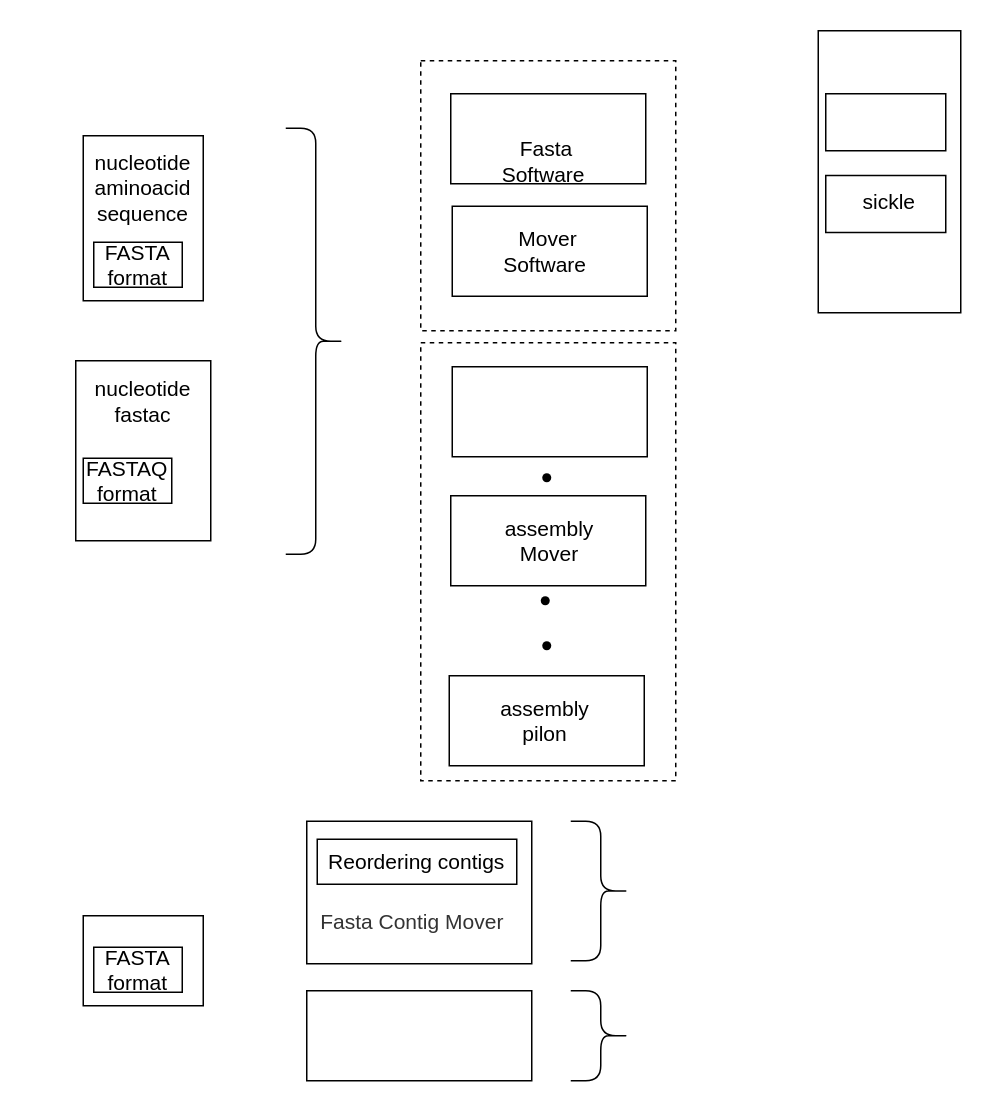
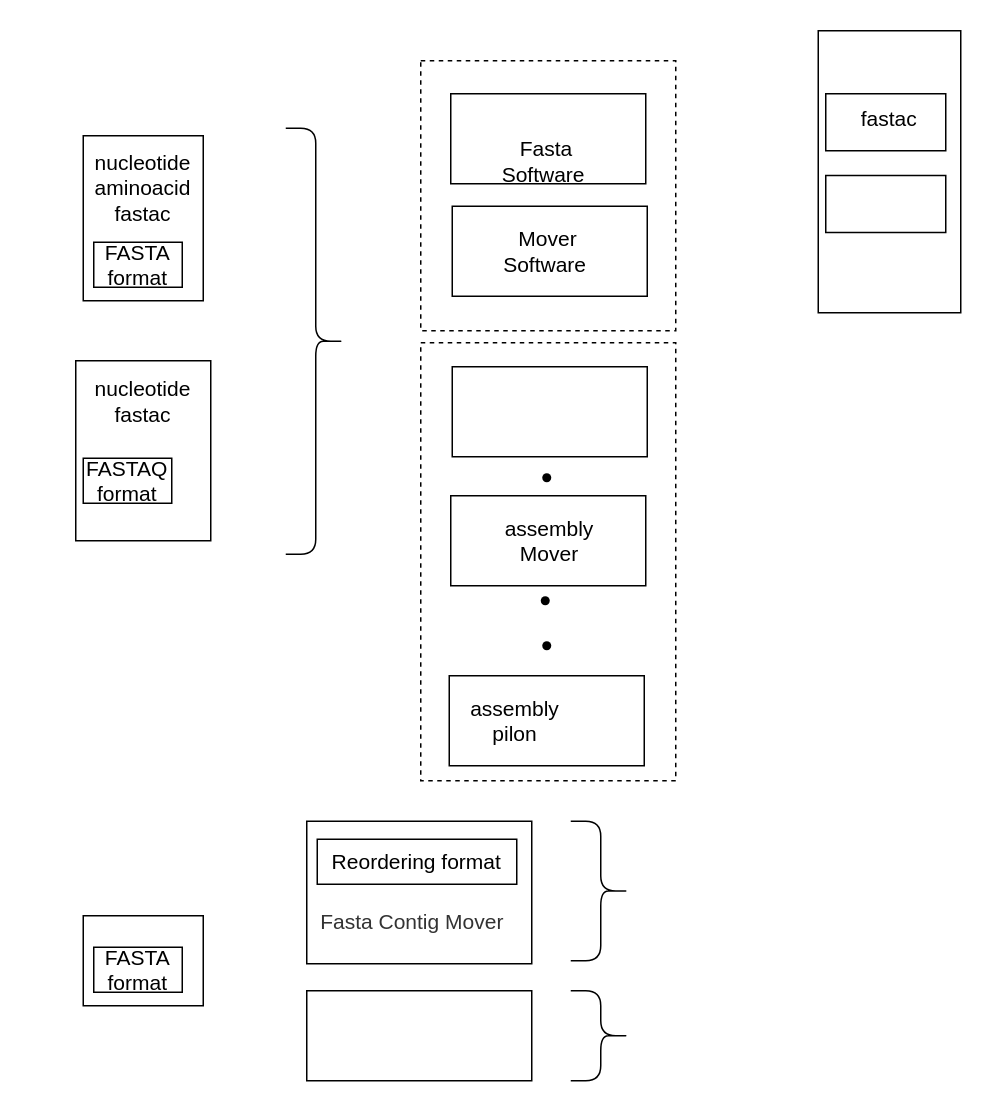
none -> (890, 120)
(143, 188) -> (143, 188)
(890, 201) -> none
(545, 721) -> (515, 721)
(417, 862) -> (417, 862)
